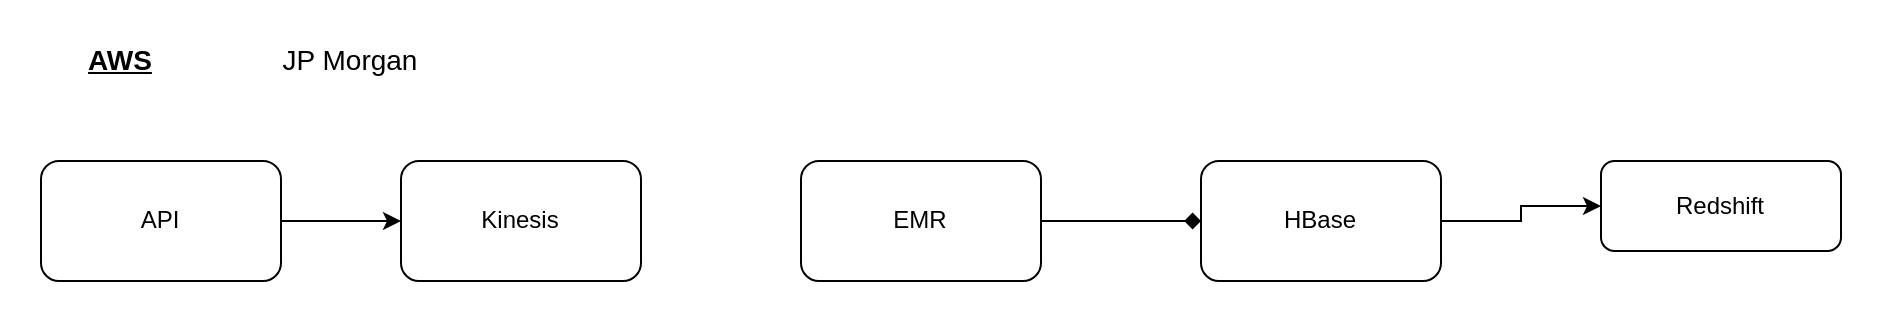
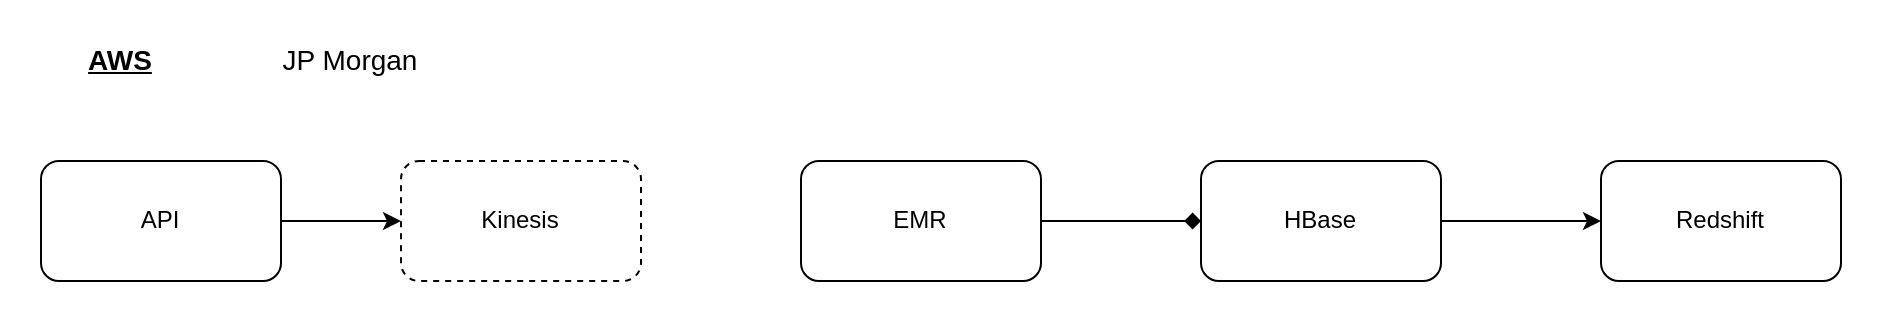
(1721, 206) -> (1721, 221)
(521, 221) -> (521, 221)
